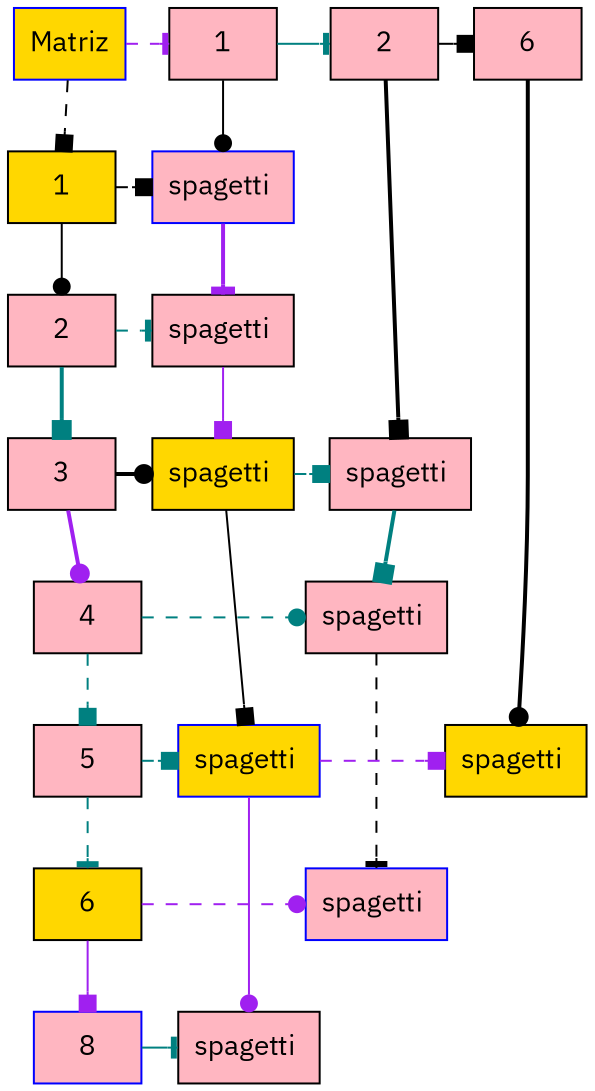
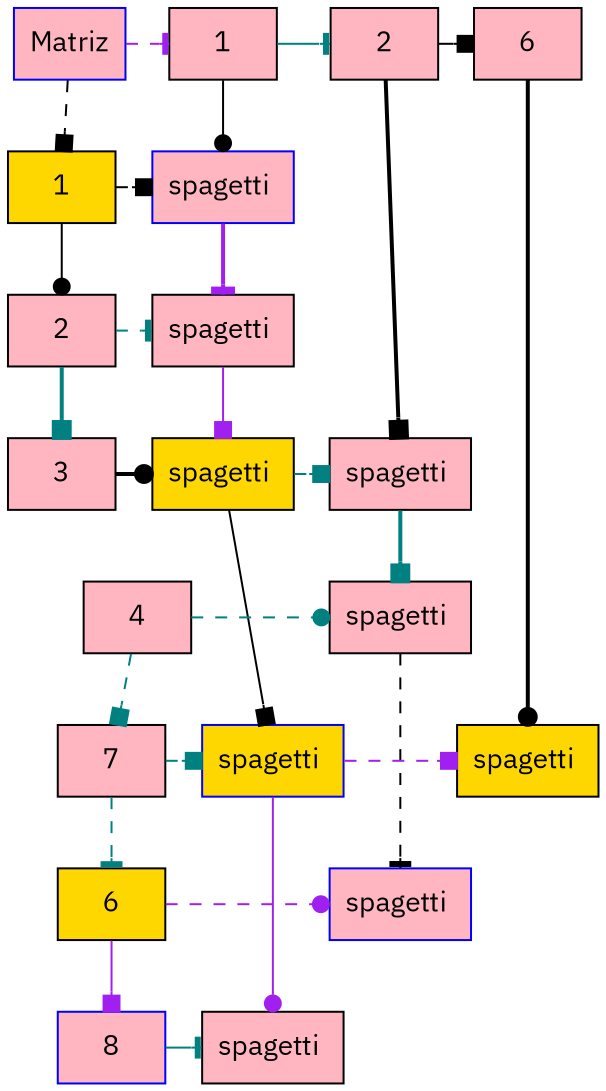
(70, 44) -> (70, 44)
(73, 538) -> none
(88, 761) -> (112, 761)
